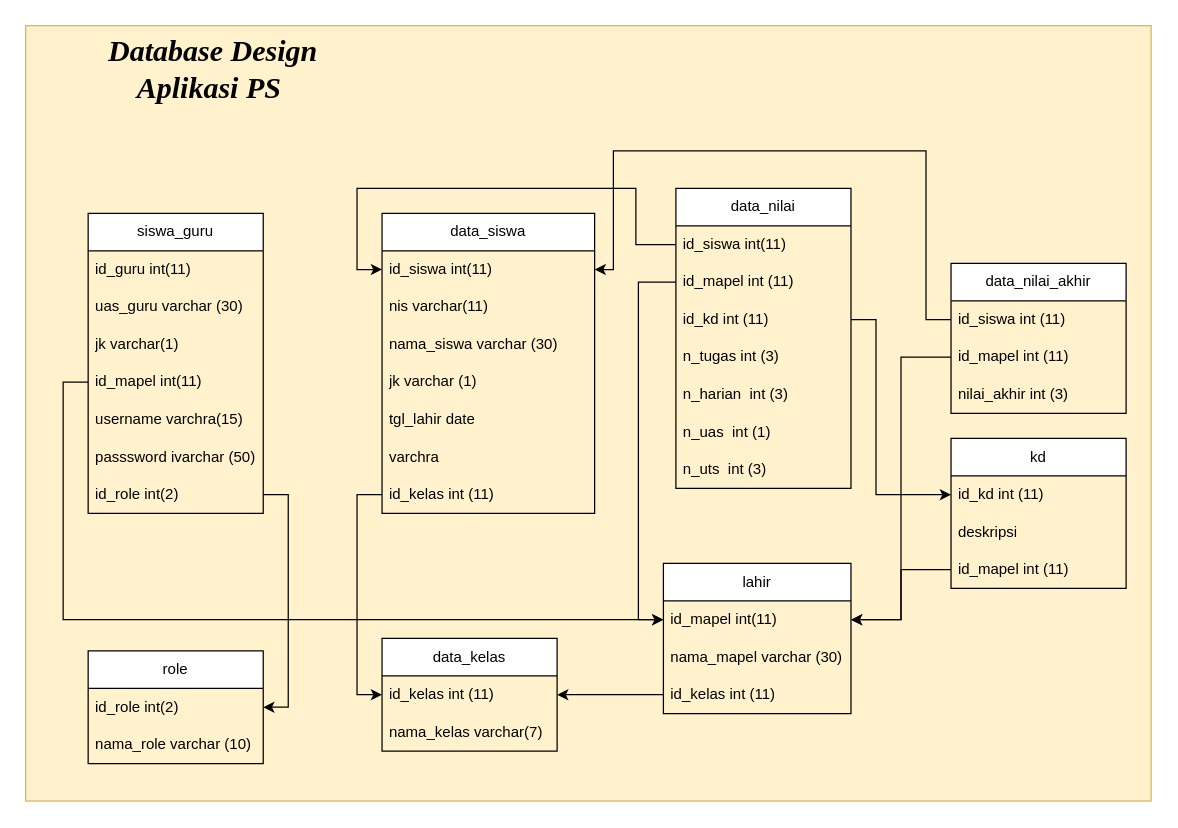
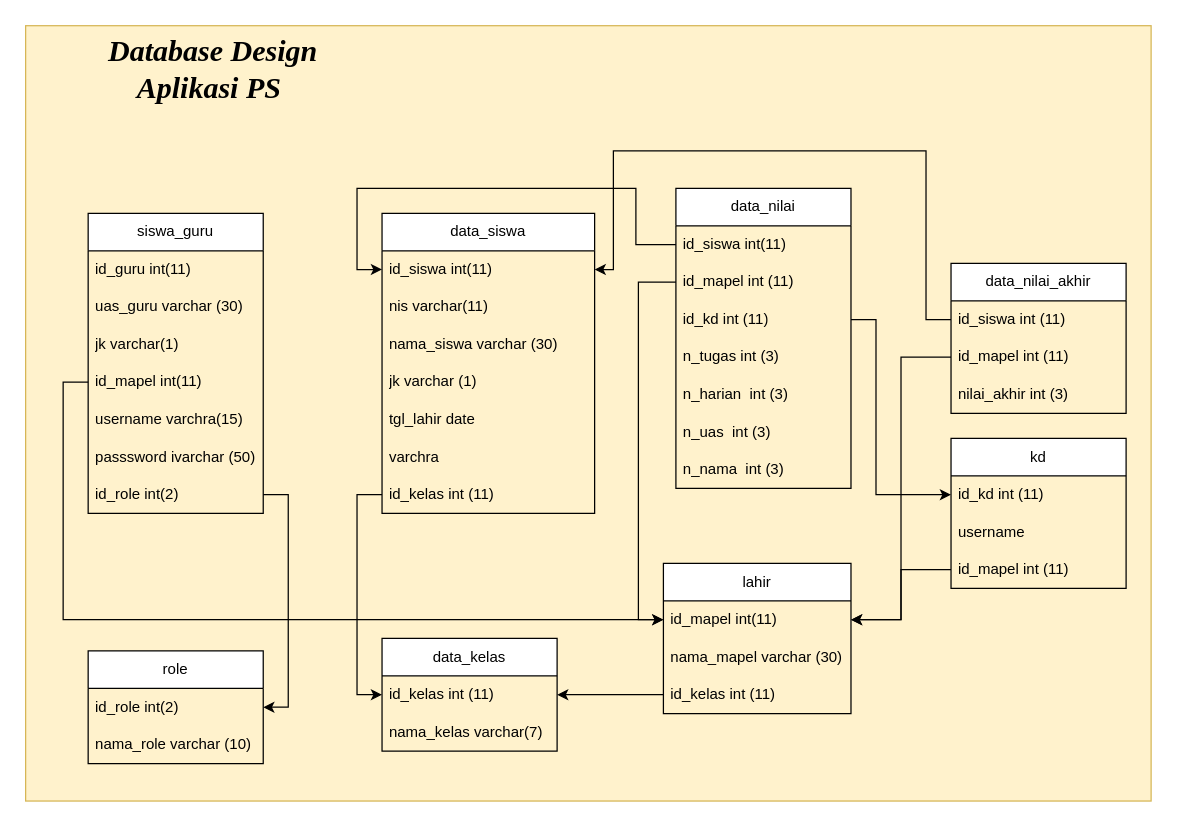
(738, 432) -> (738, 432)
(738, 469) -> (742, 469)
(992, 532) -> (992, 532)
